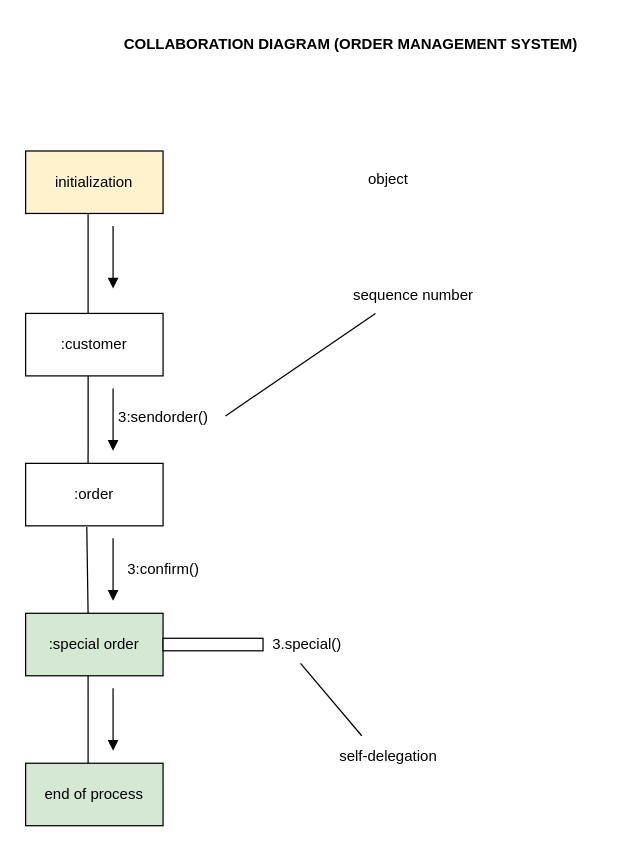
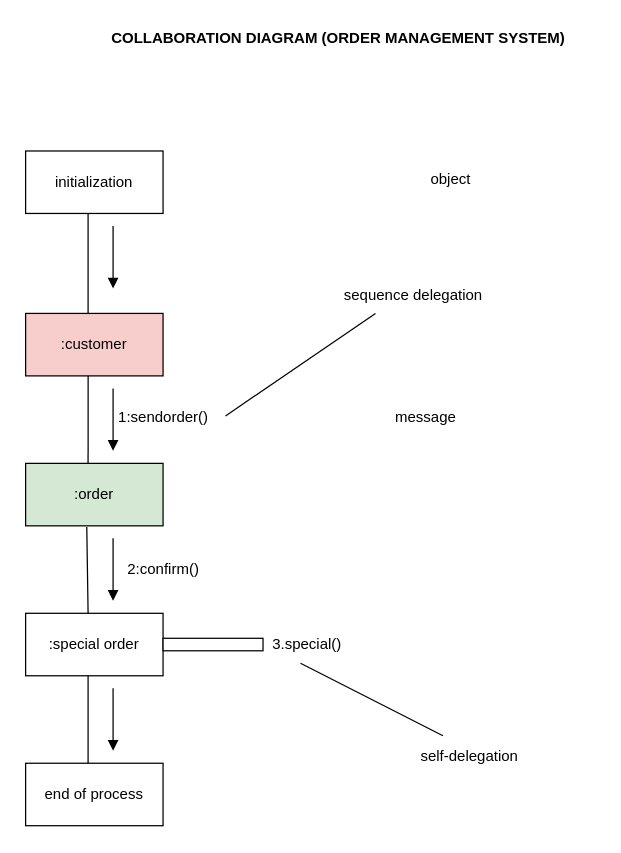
(351, 44) -> (338, 38)
(388, 179) -> (451, 179)
(94, 182) -> (94, 182)
(414, 304) -> (414, 304)
(94, 344) -> (94, 344)
(164, 417) -> (164, 417)
none -> (426, 417)
(94, 494) -> (94, 494)
(164, 569) -> (164, 569)
(94, 644) -> (94, 644)
(388, 757) -> (469, 757)
(94, 794) -> (94, 794)
